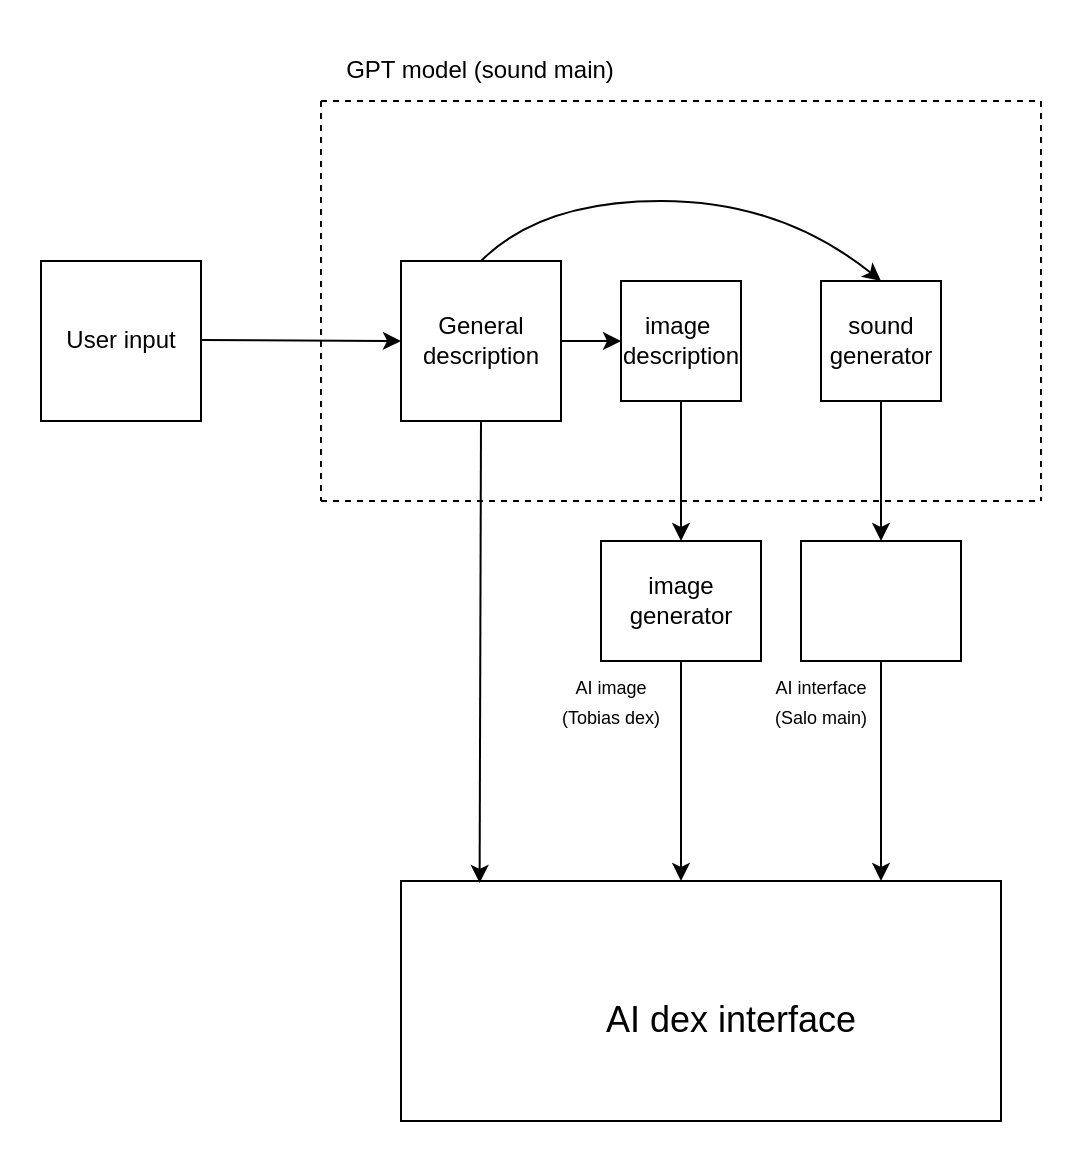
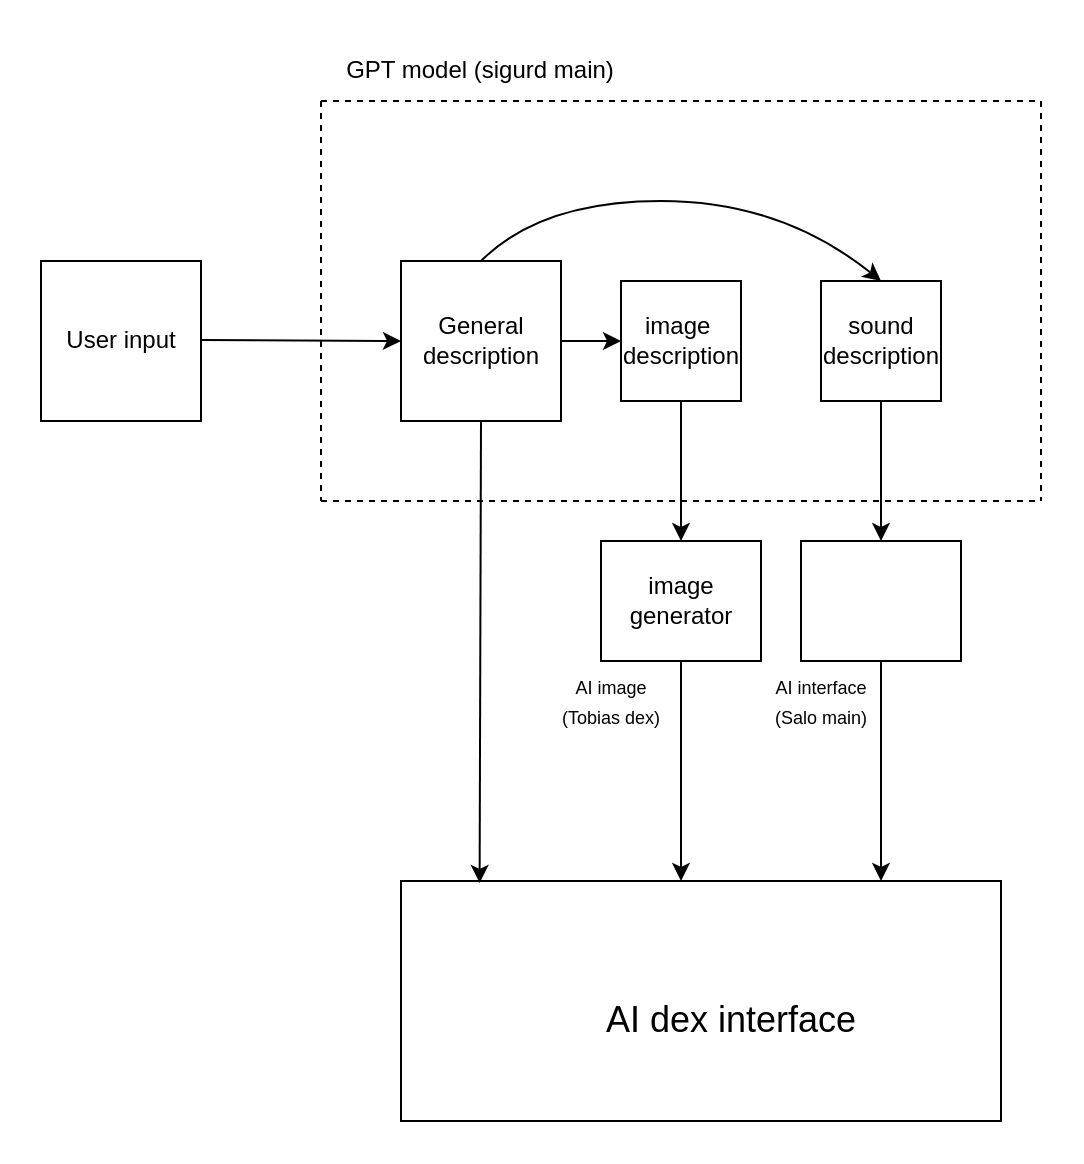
(481, 71) -> (481, 71)
(882, 341) -> (882, 341)
